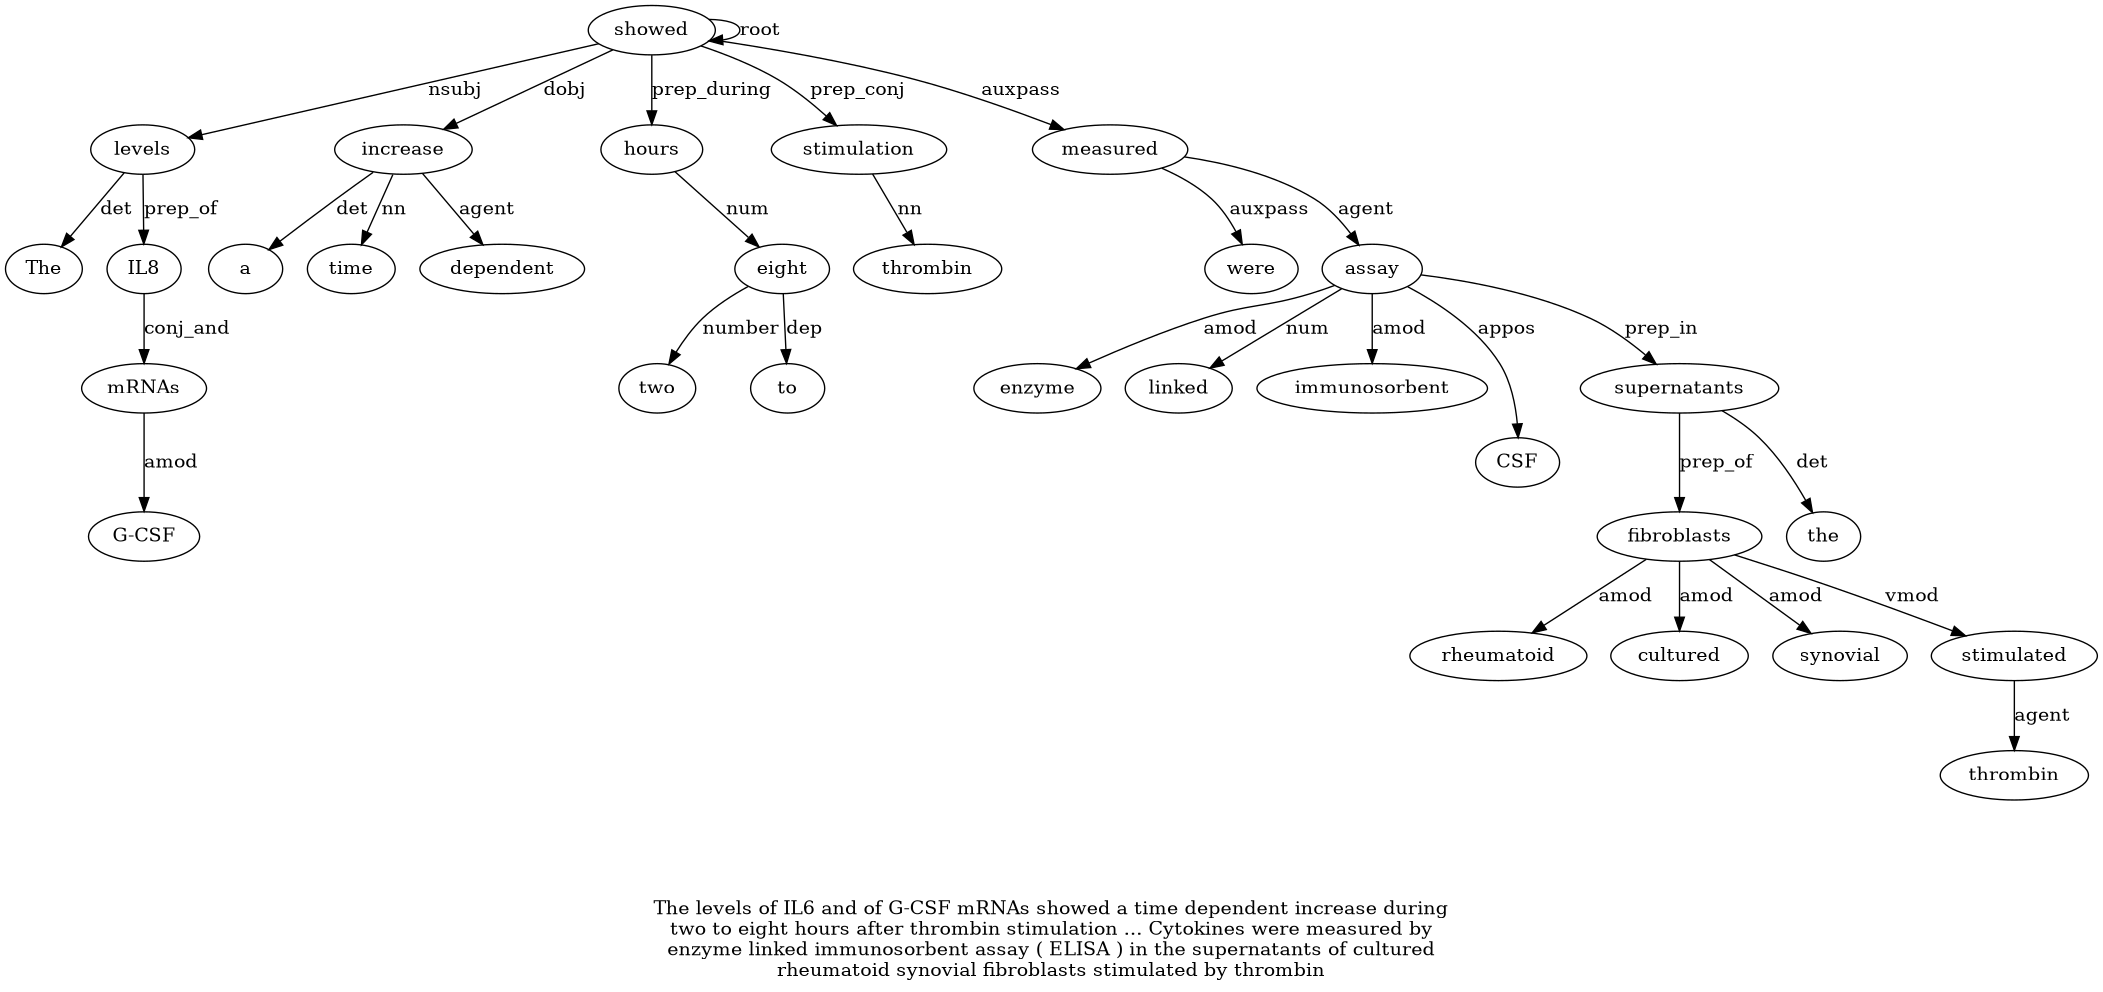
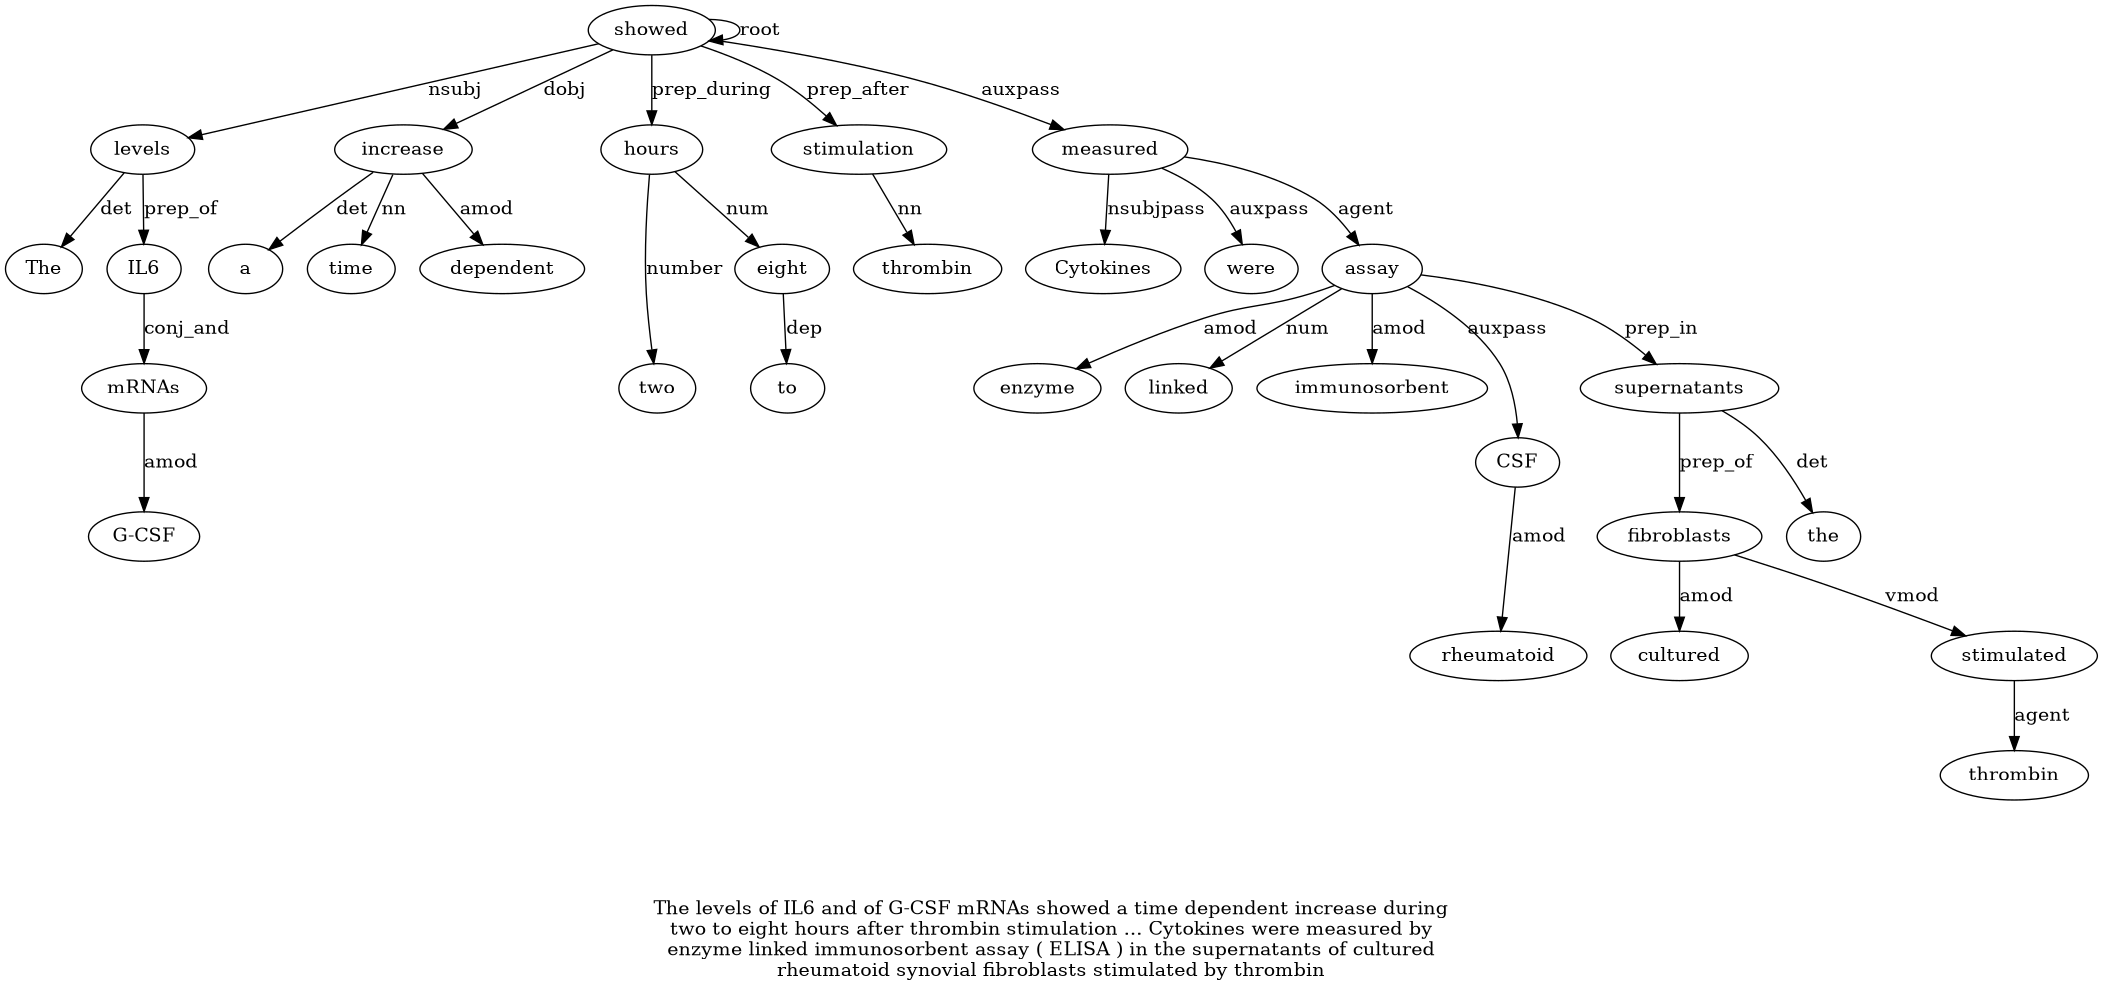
(858, 90) -> (858, 90)
(487, 209) -> (487, 209)
(144, 269) -> (144, 269)
none -> (1103, 269)
(707, 314) -> (645, 262)
(1507, 329) -> (1507, 329)
(1595, 592) -> (1509, 552)
(1840, 656) -> none
